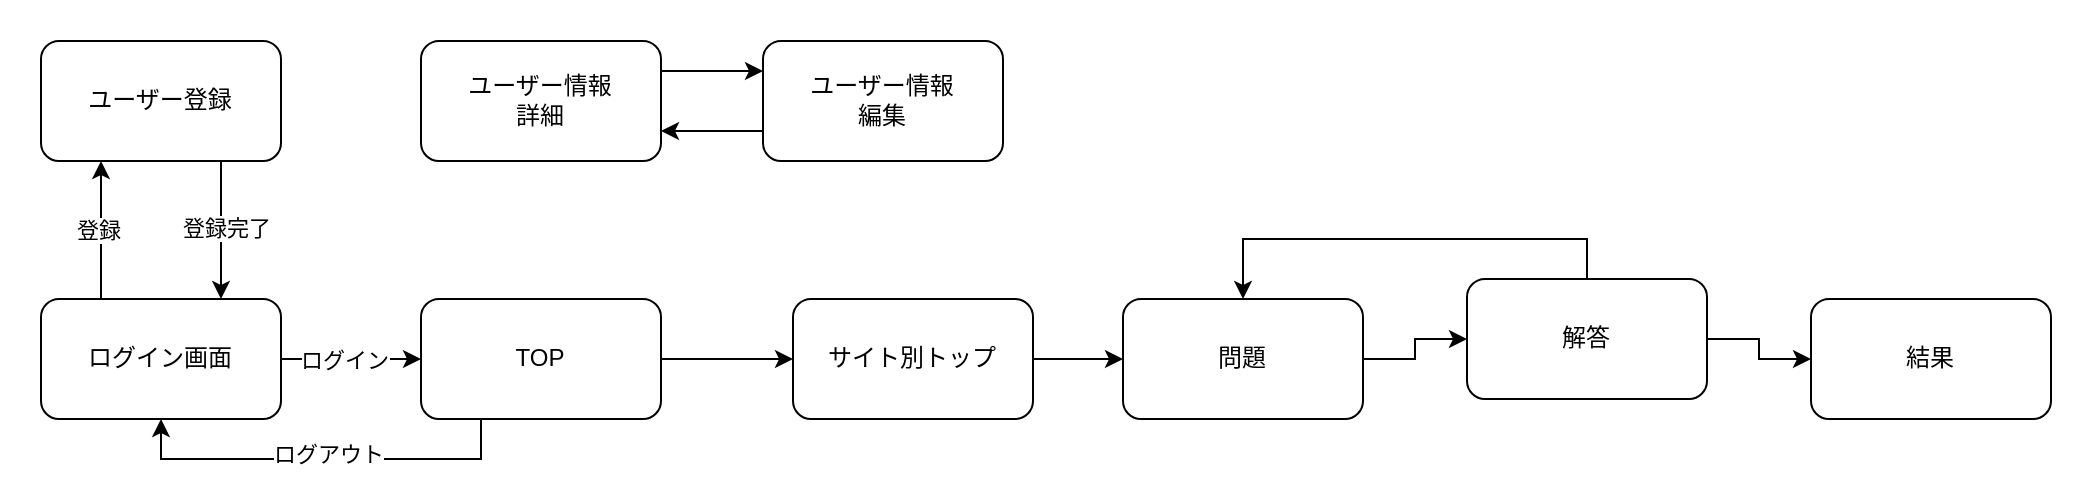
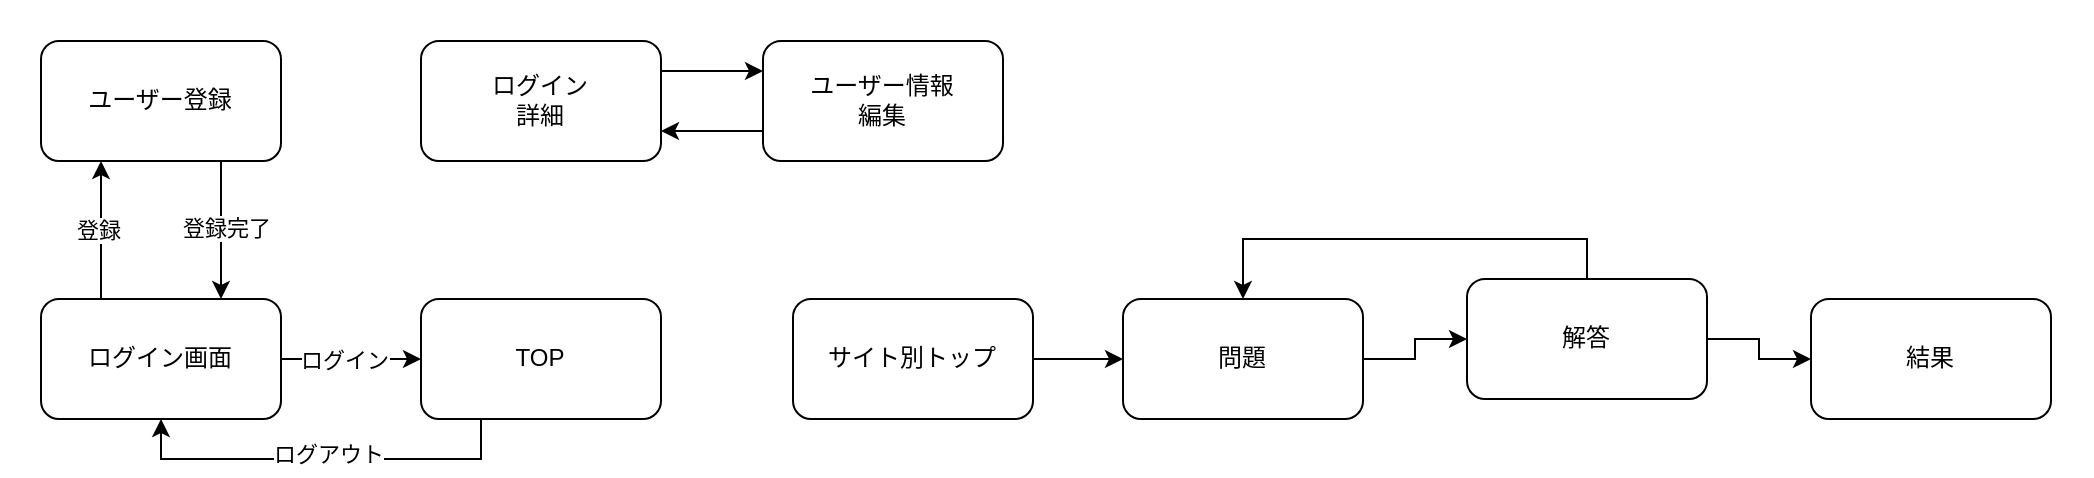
(541, 101) -> (541, 101)
(720, 359) -> none
